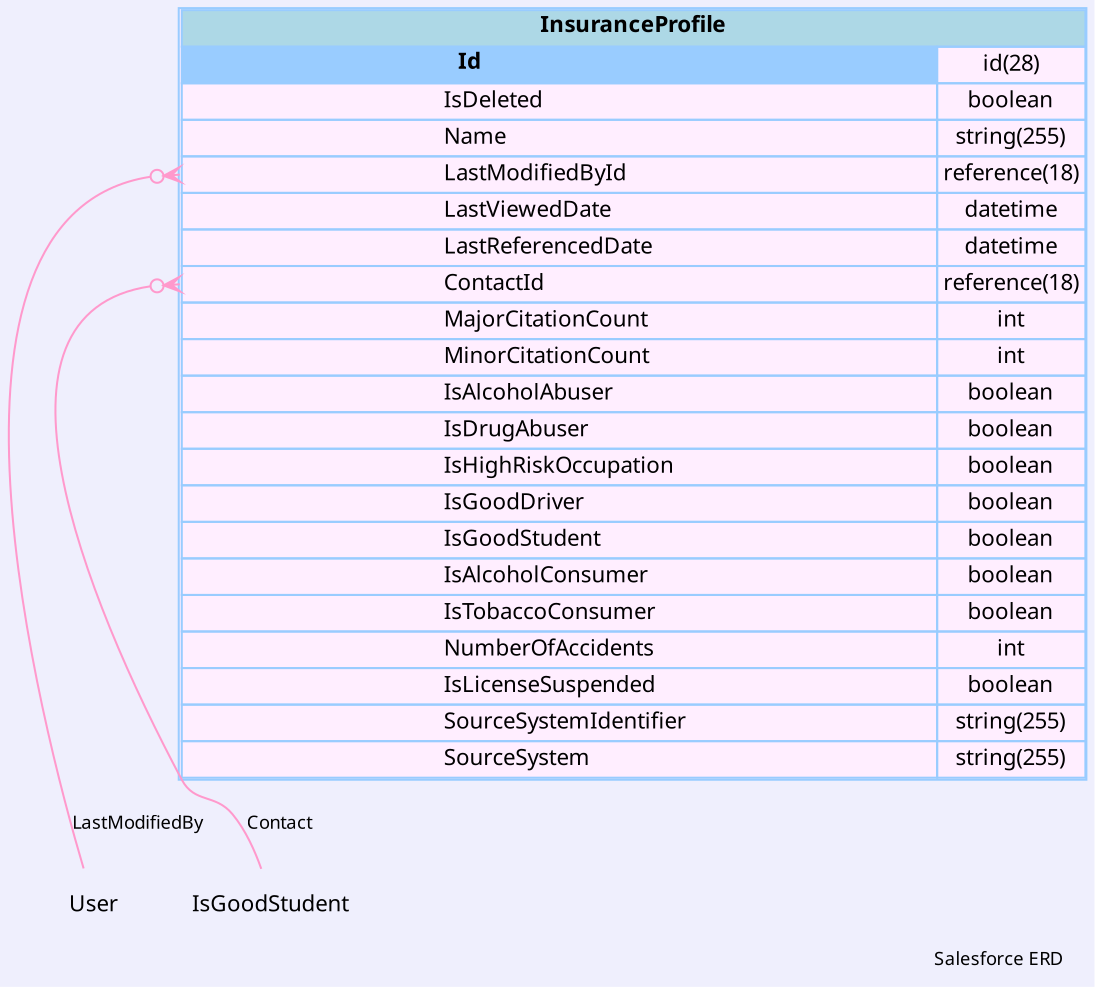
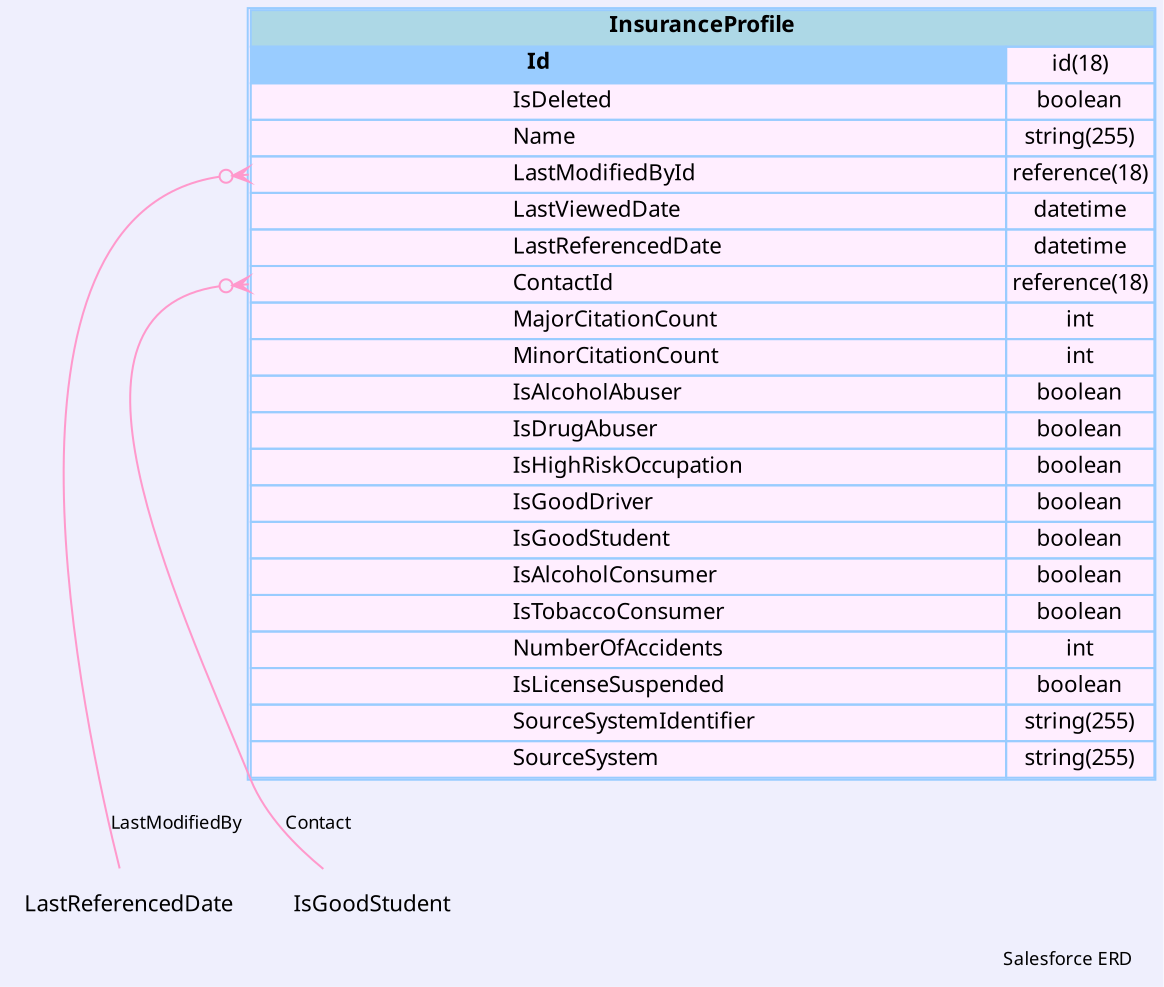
(1011, 64) -> (1080, 64)
(94, 906) -> (129, 906)
